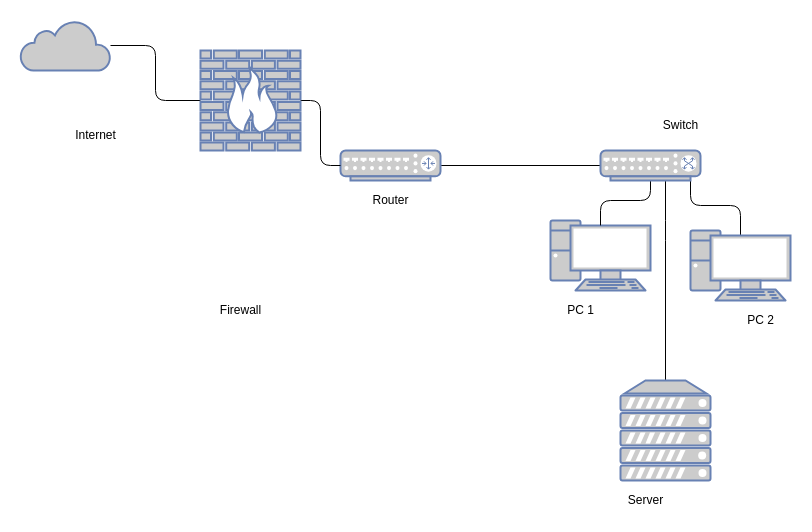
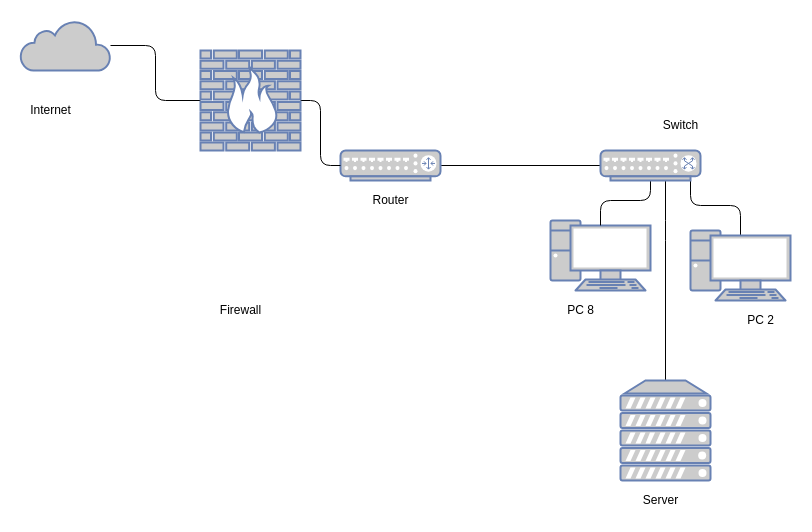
(96, 136) -> (51, 111)
(581, 311) -> (581, 311)
(646, 501) -> (661, 501)
